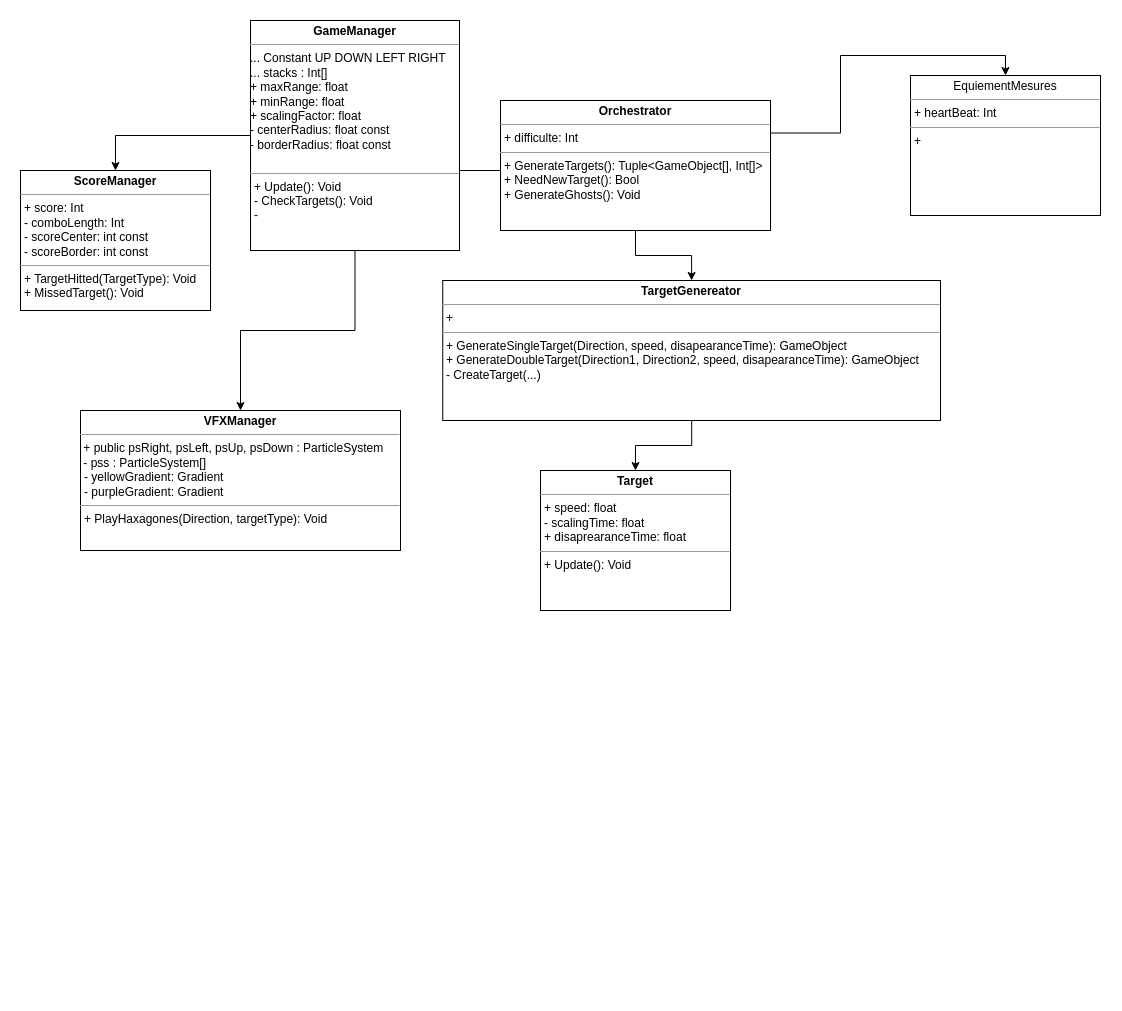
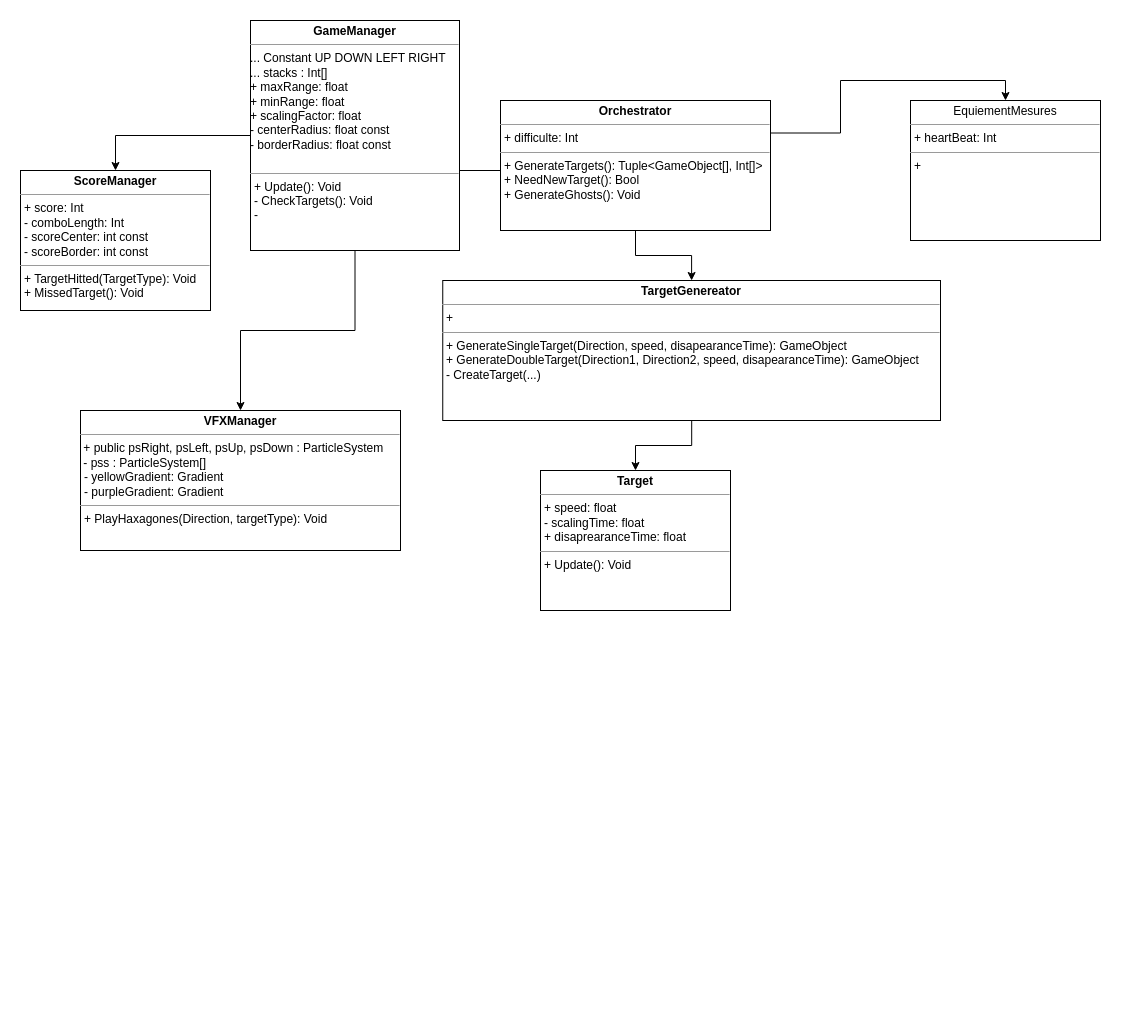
(1006, 146) -> (1006, 171)
